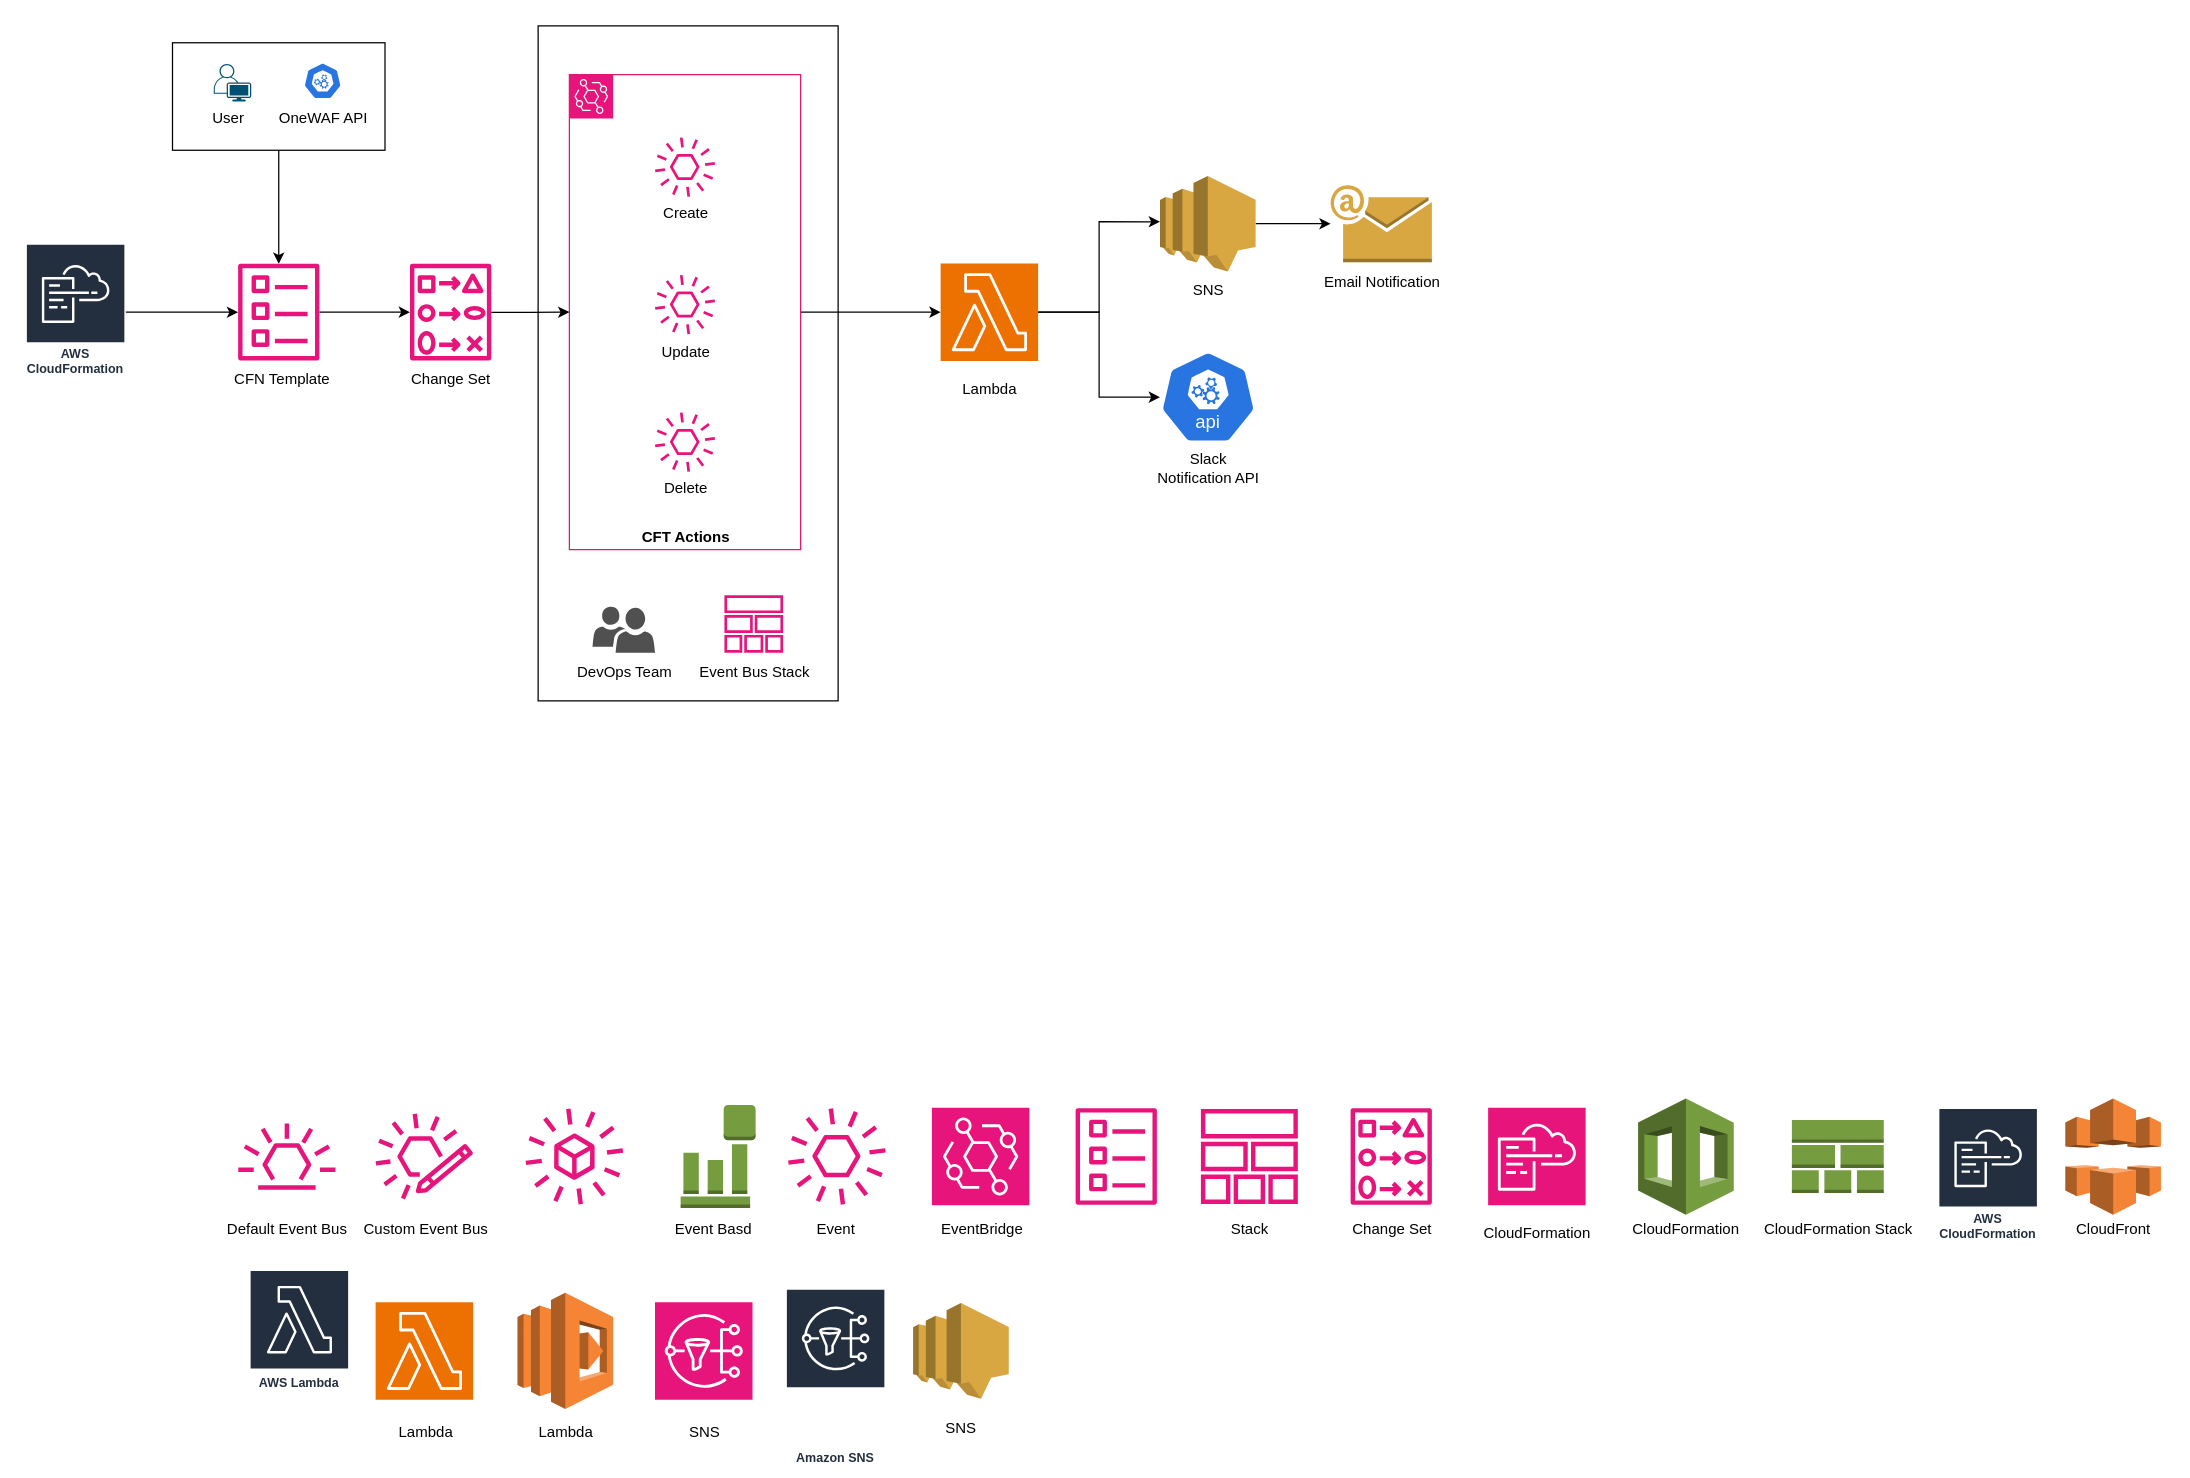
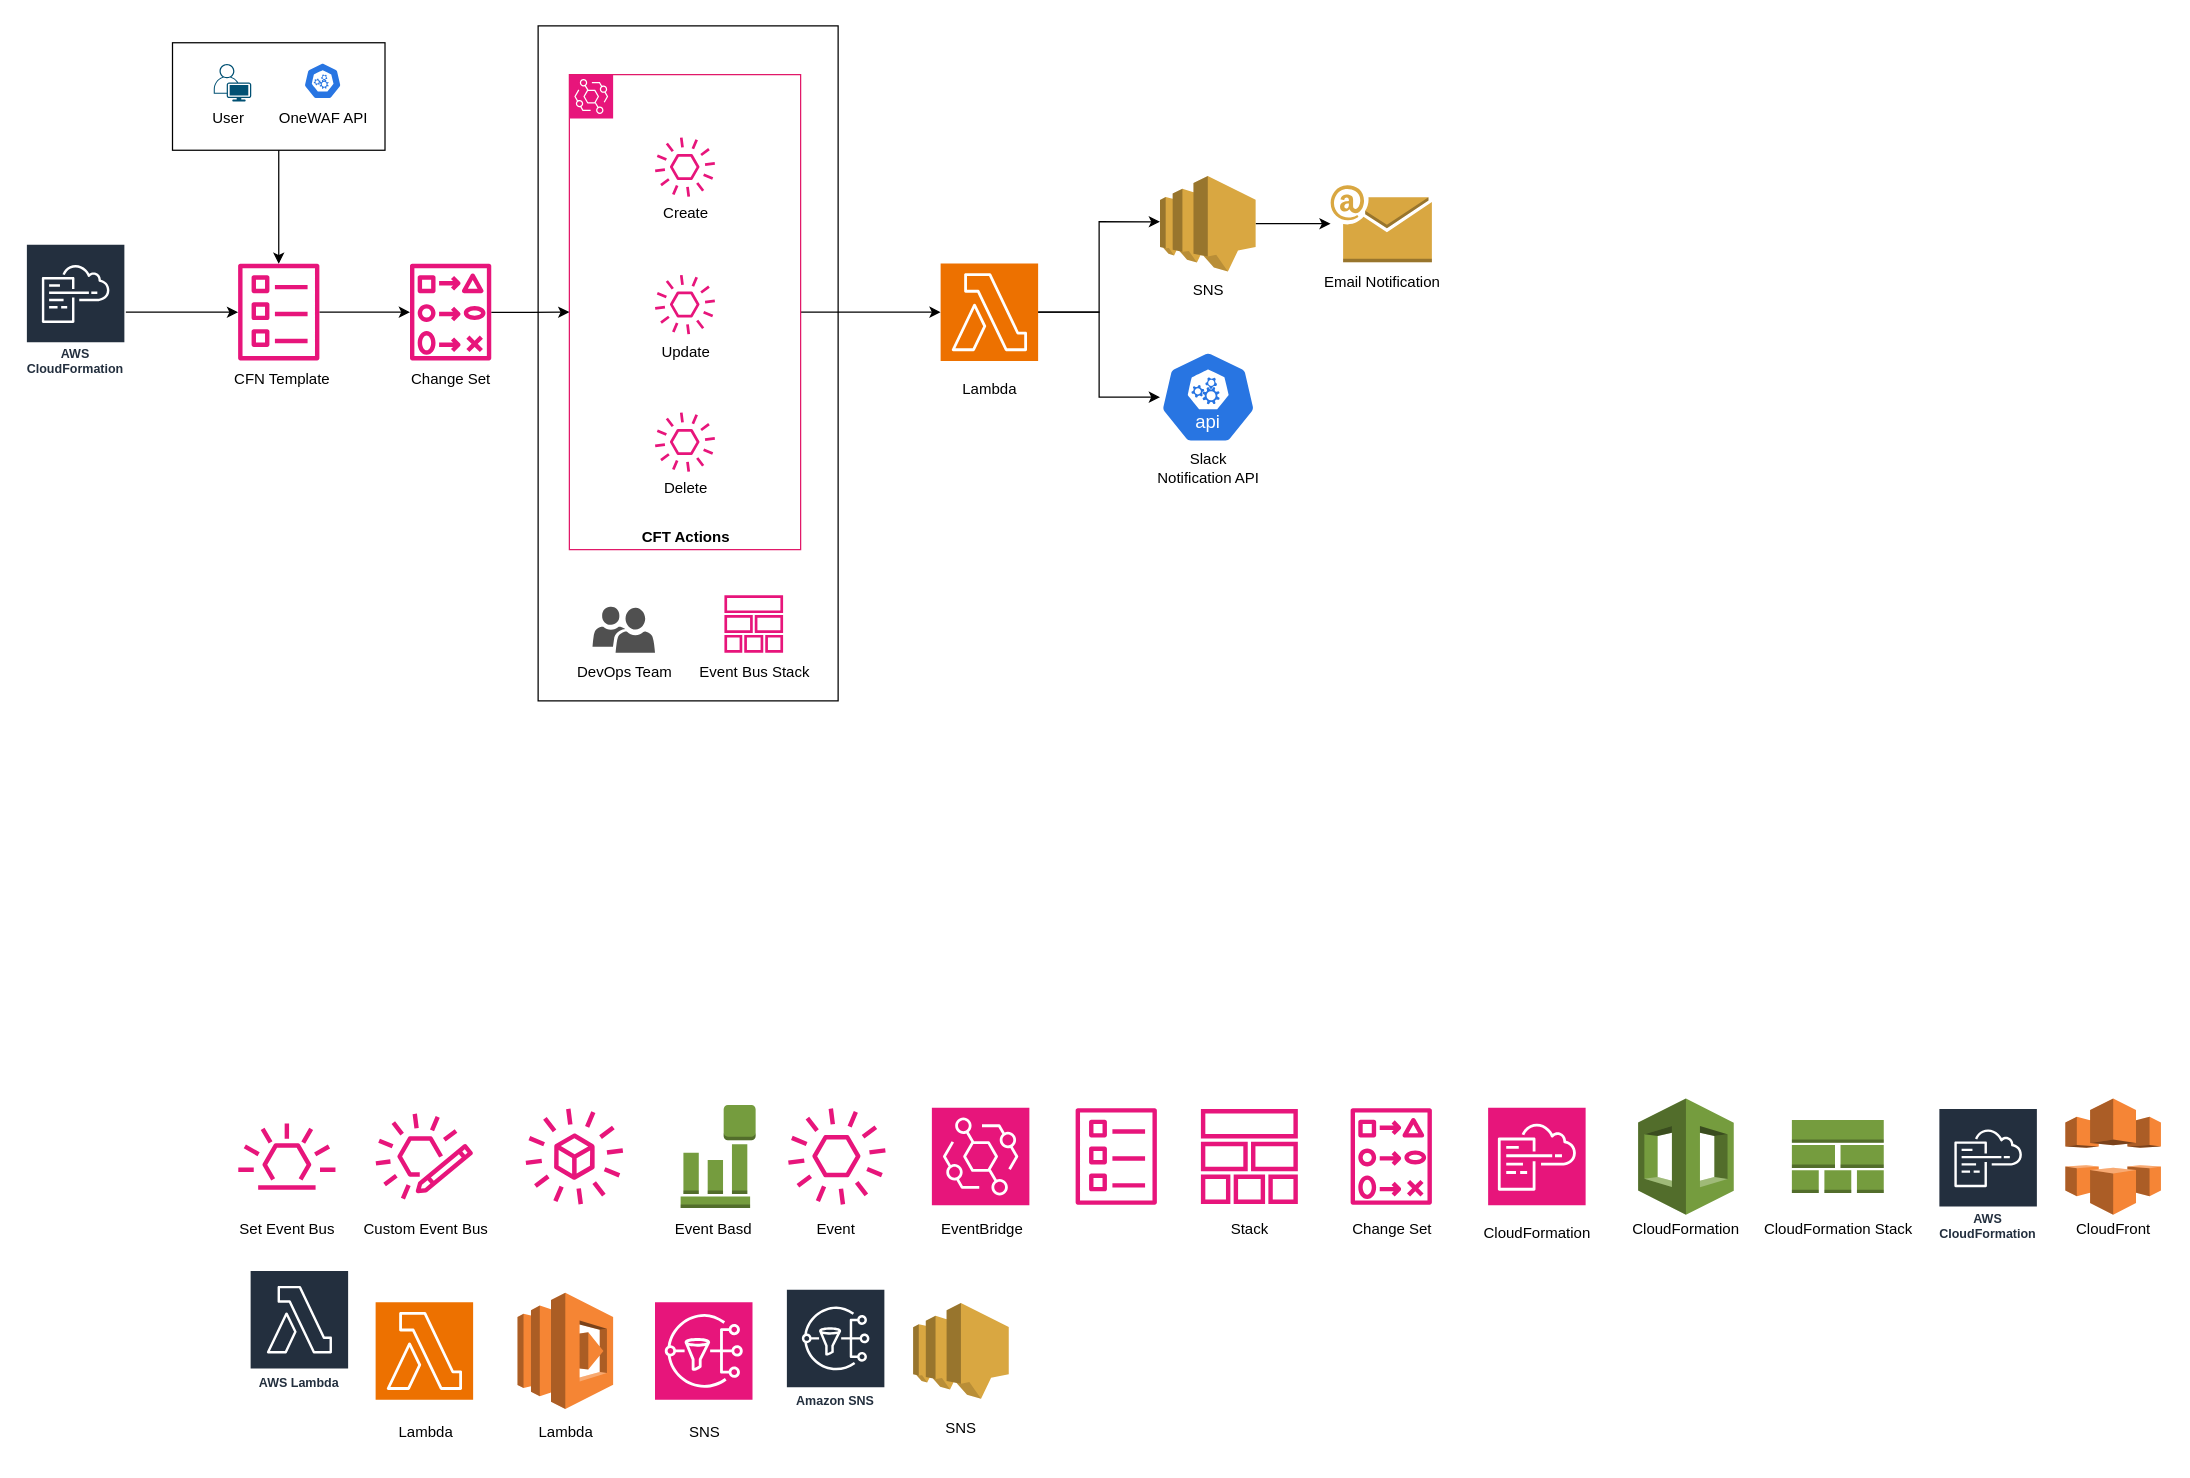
(288, 1229) -> (288, 1229)
(836, 1379) -> (836, 1351)
